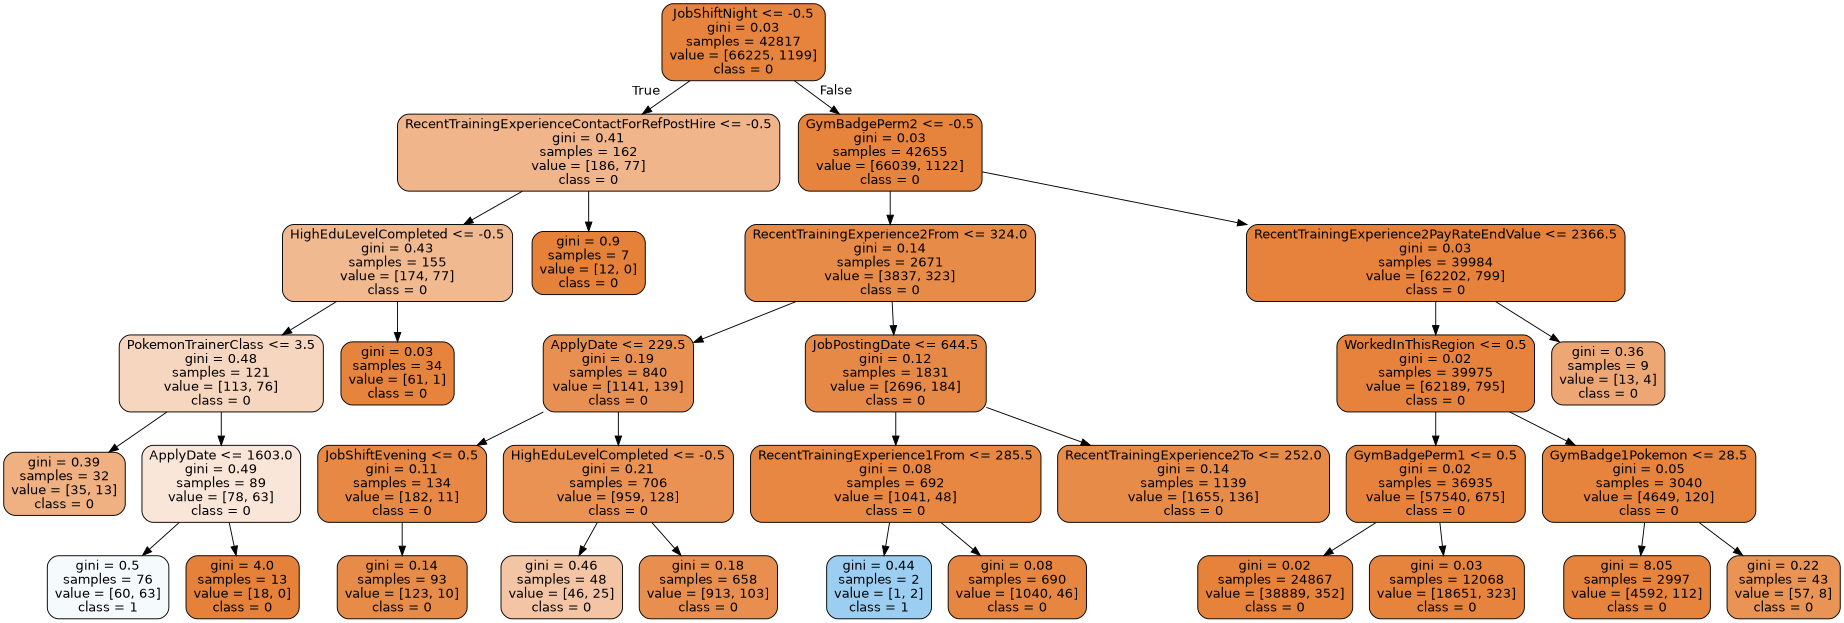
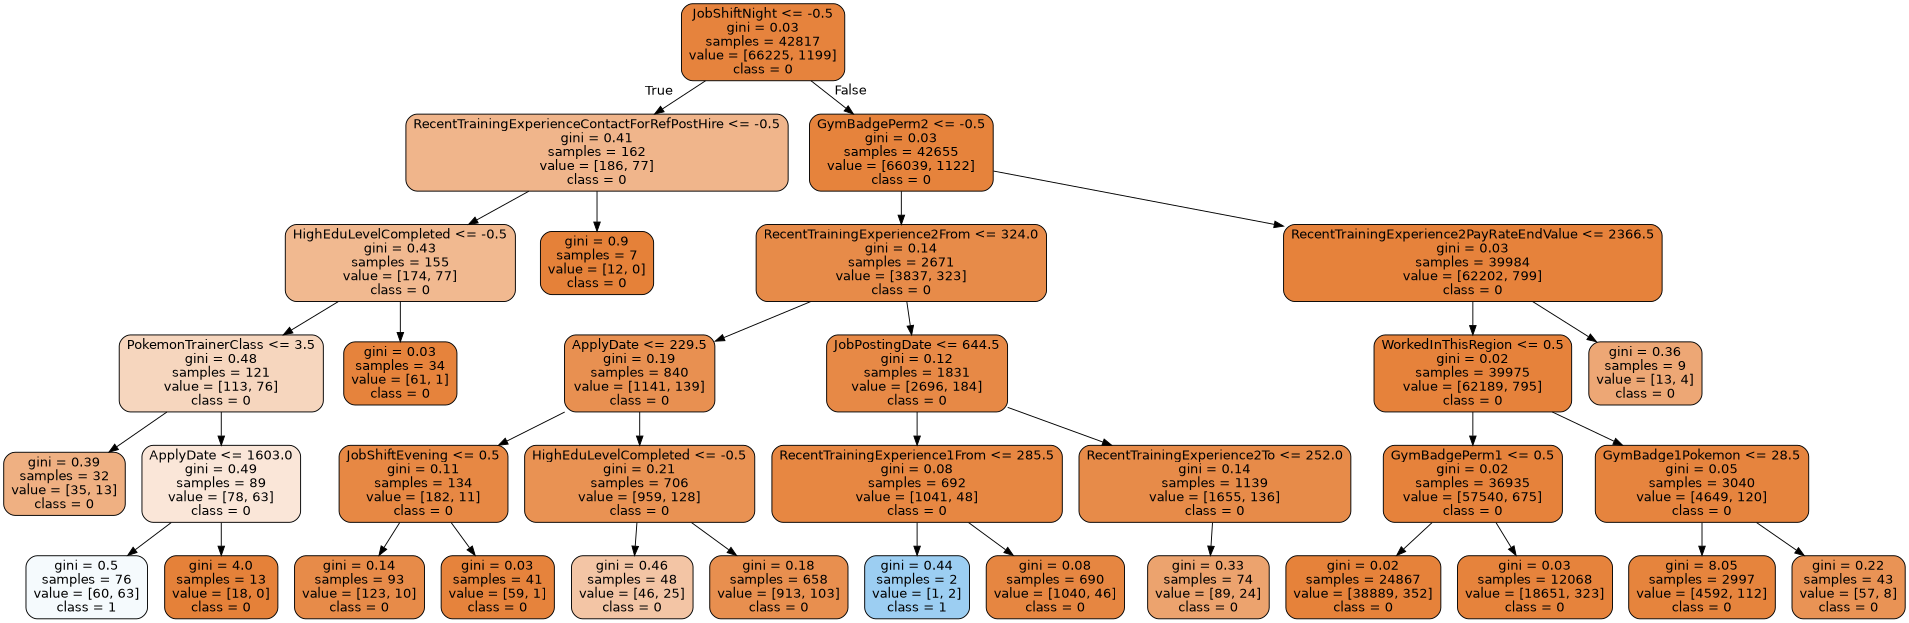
none -> (498, 587)
none -> (1208, 587)
